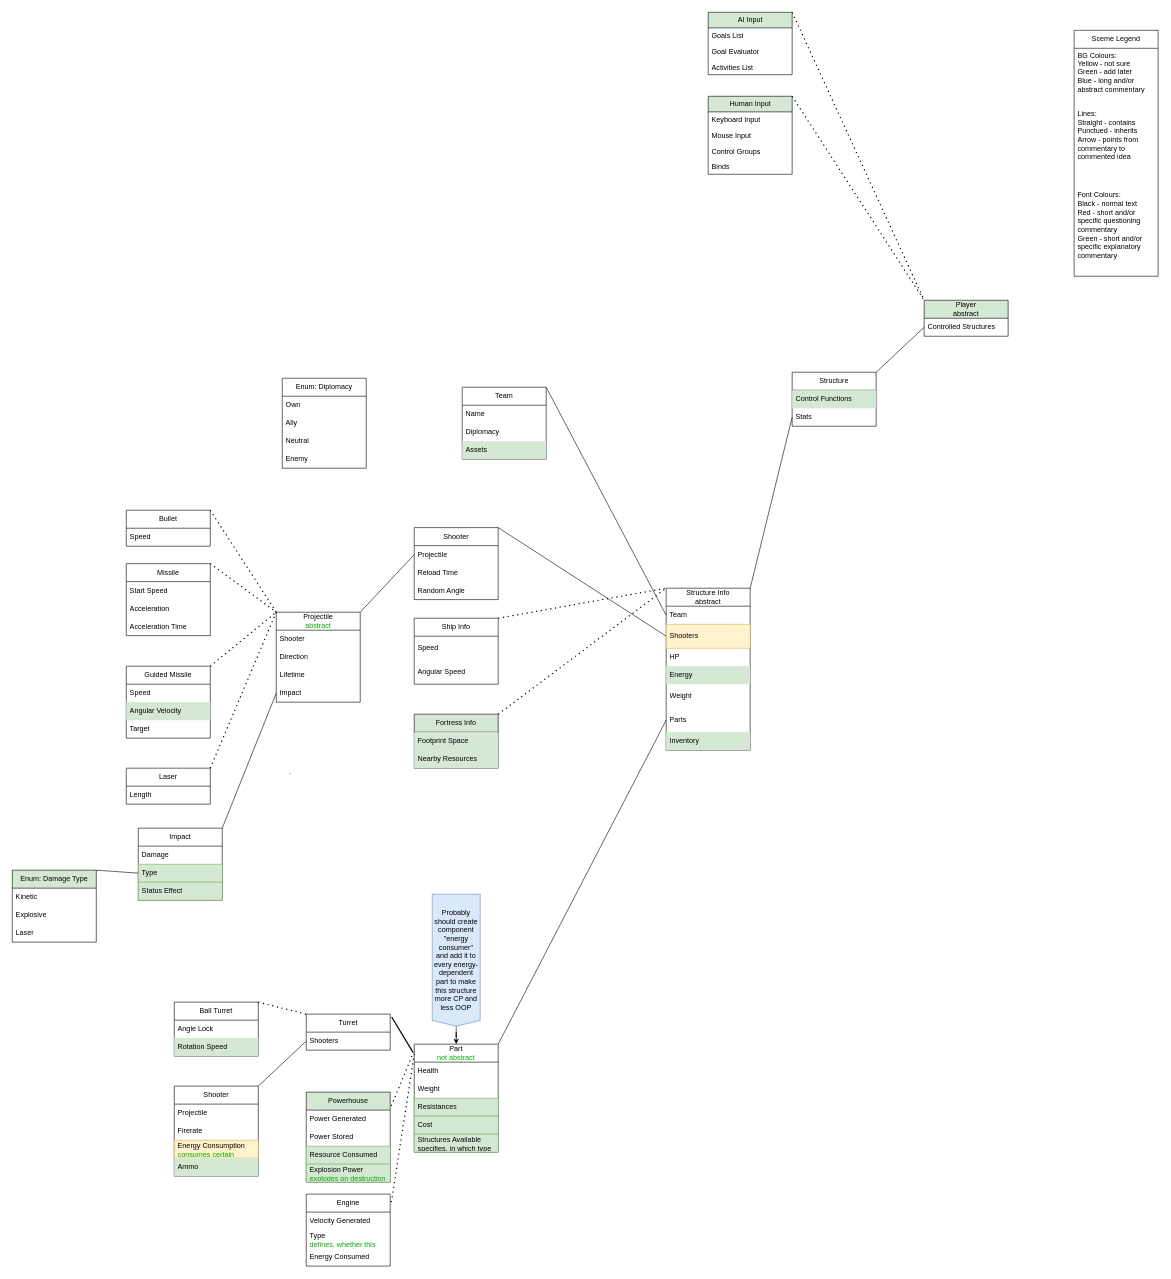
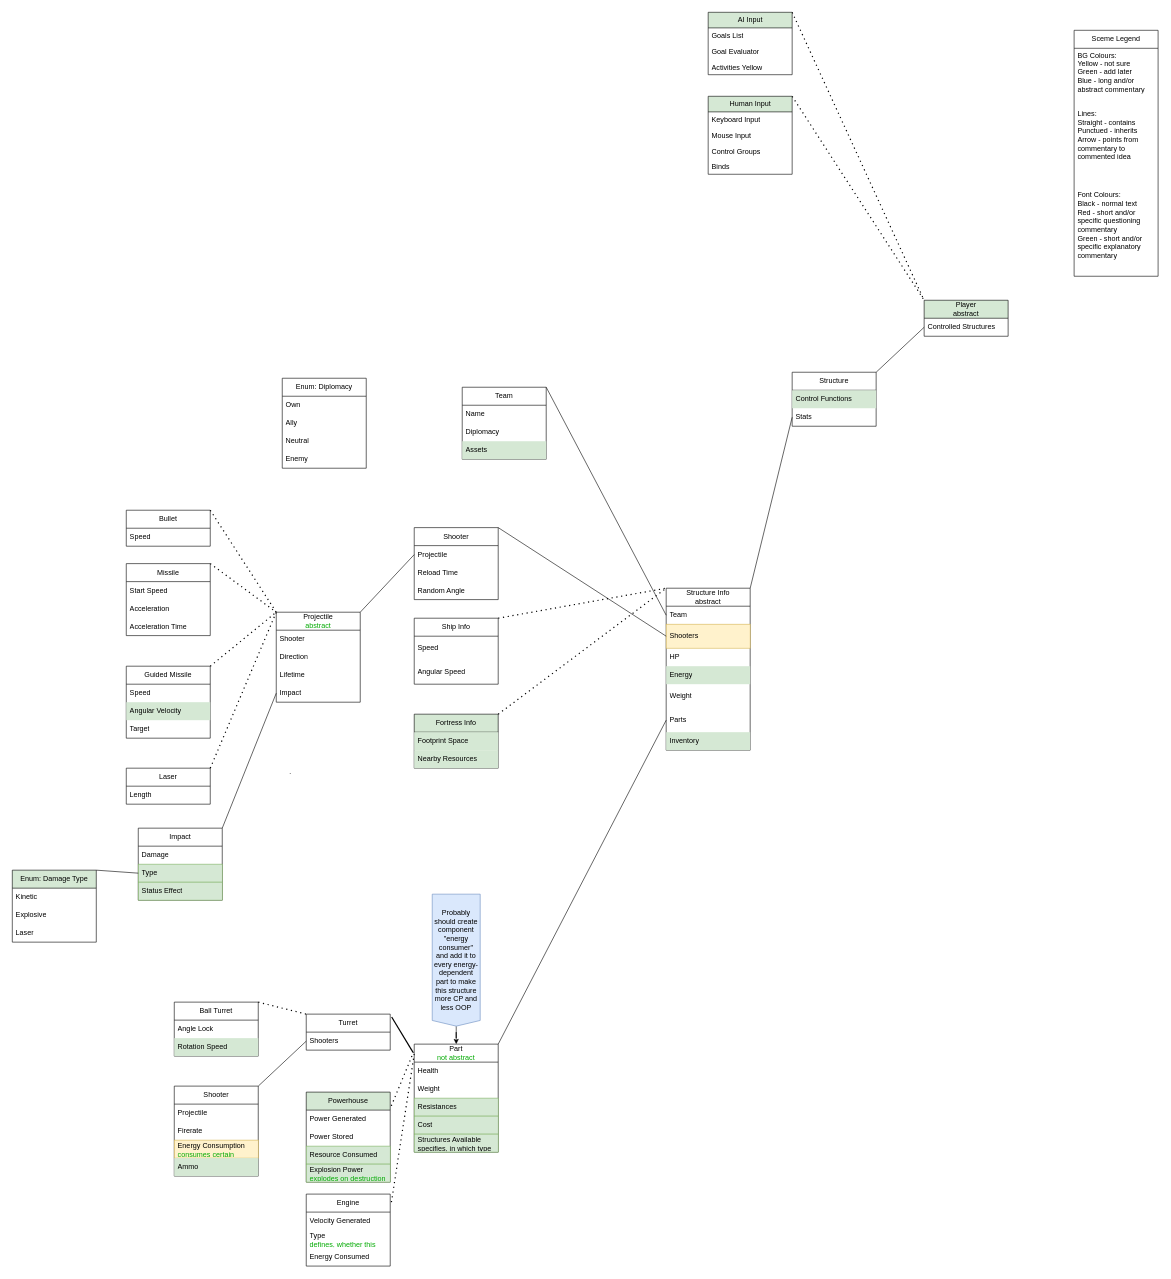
(737, 68) -> (741, 68)
